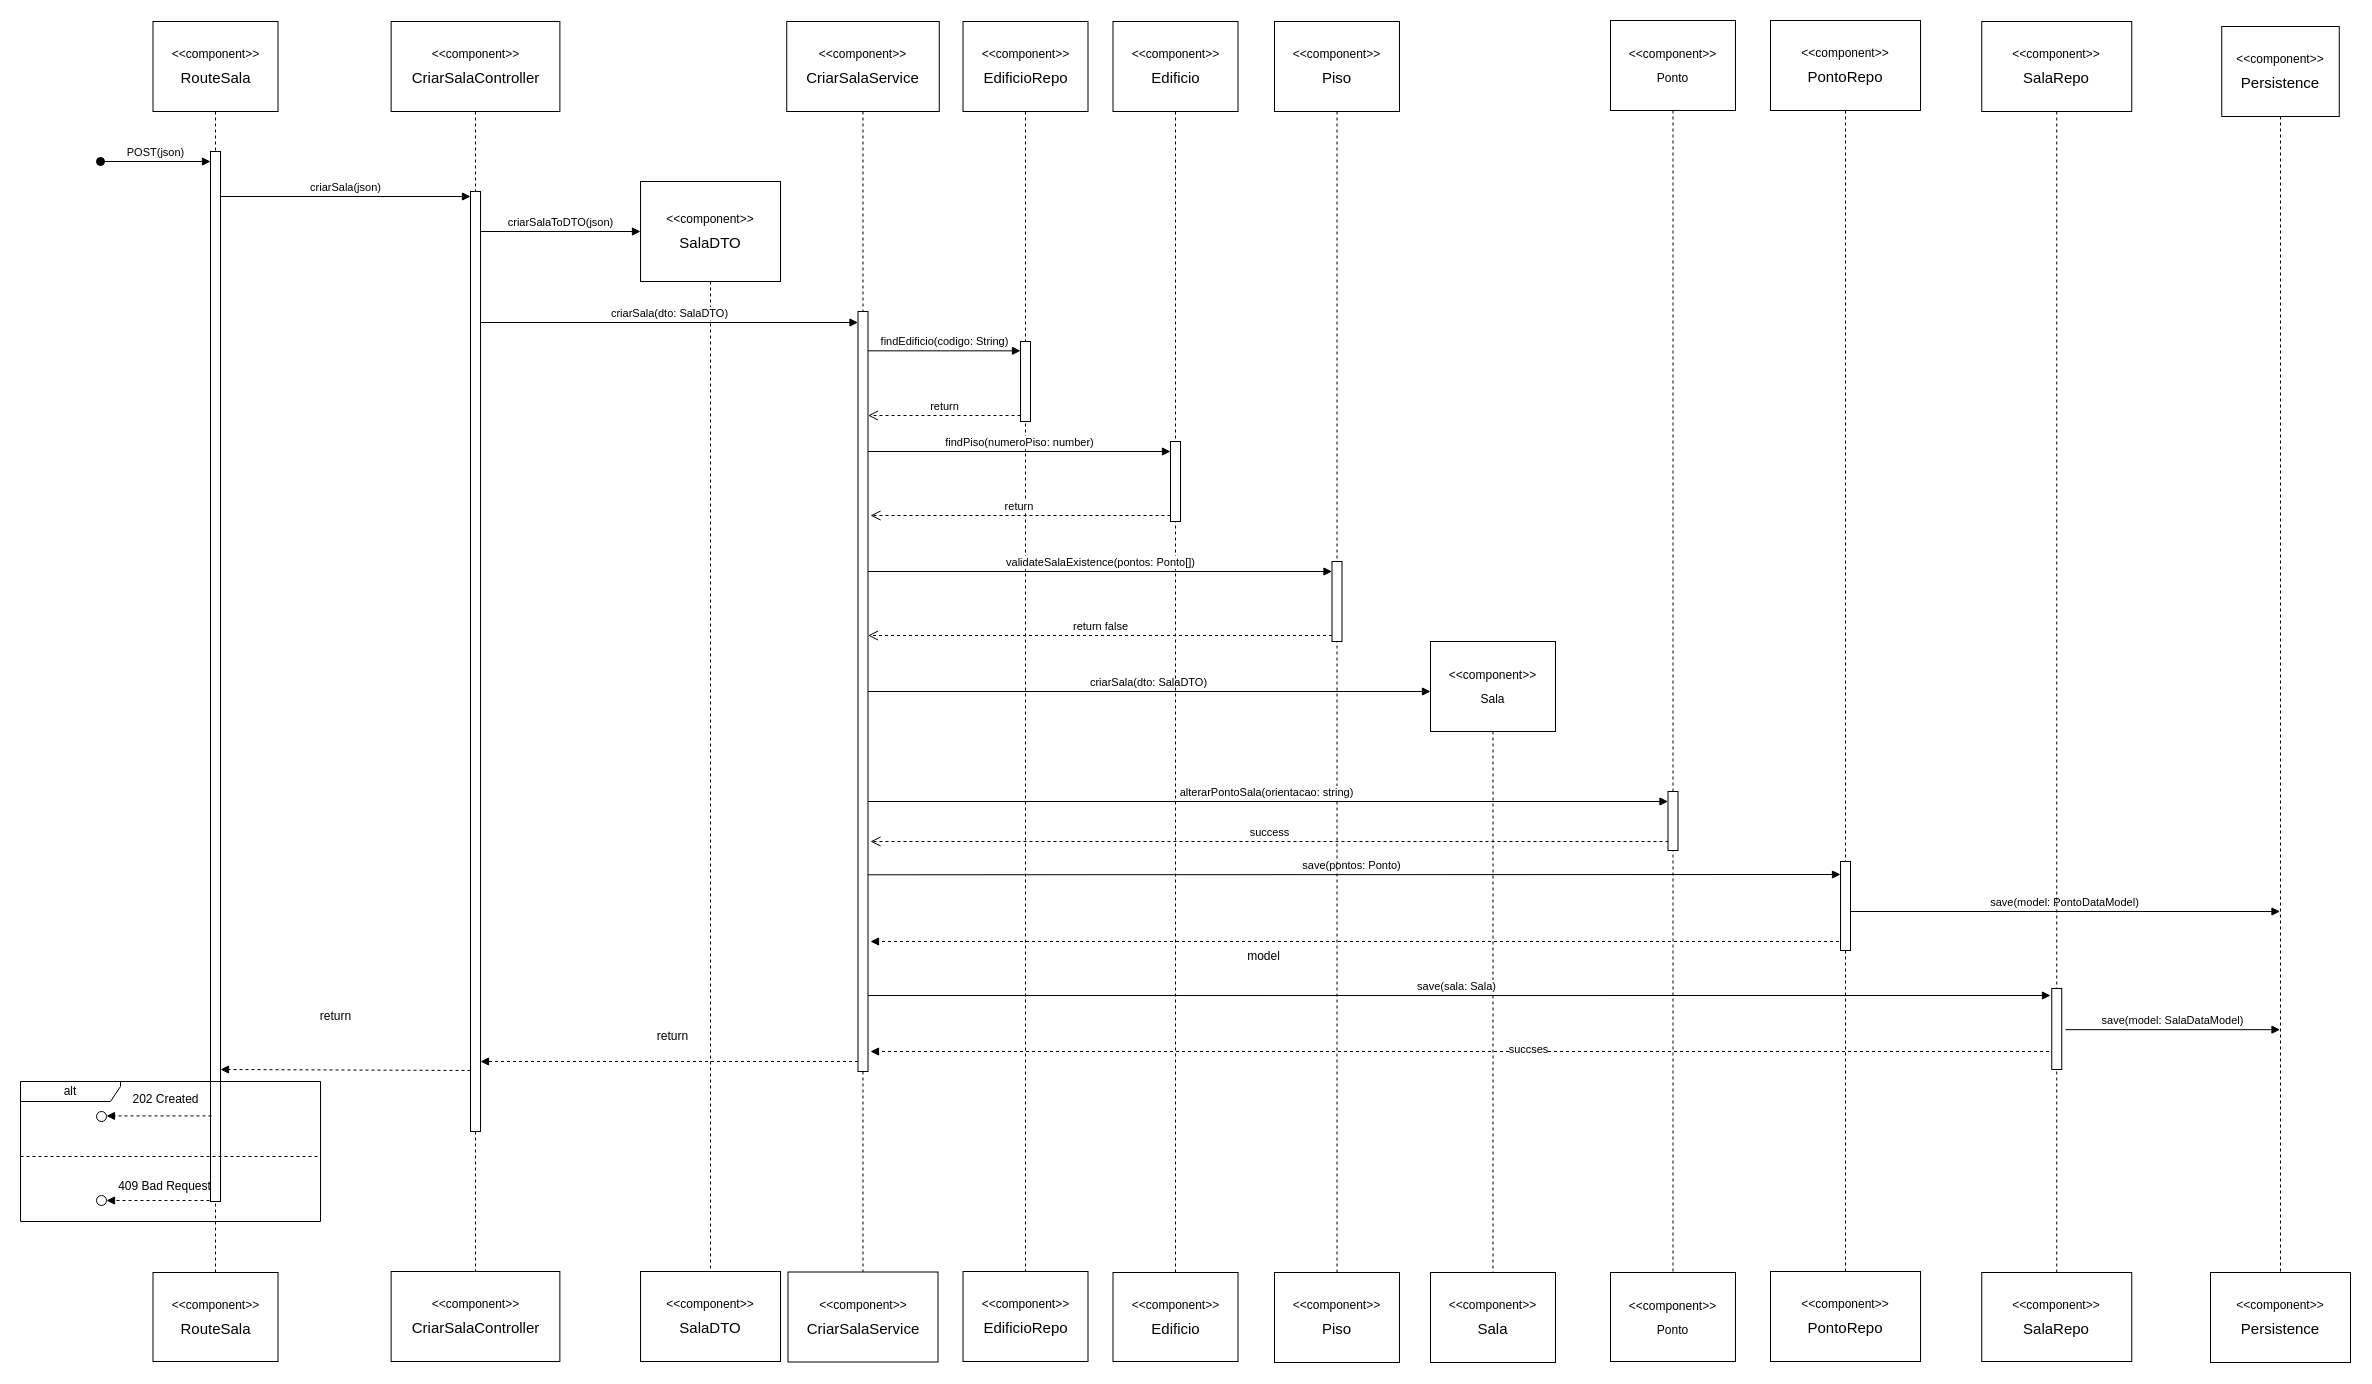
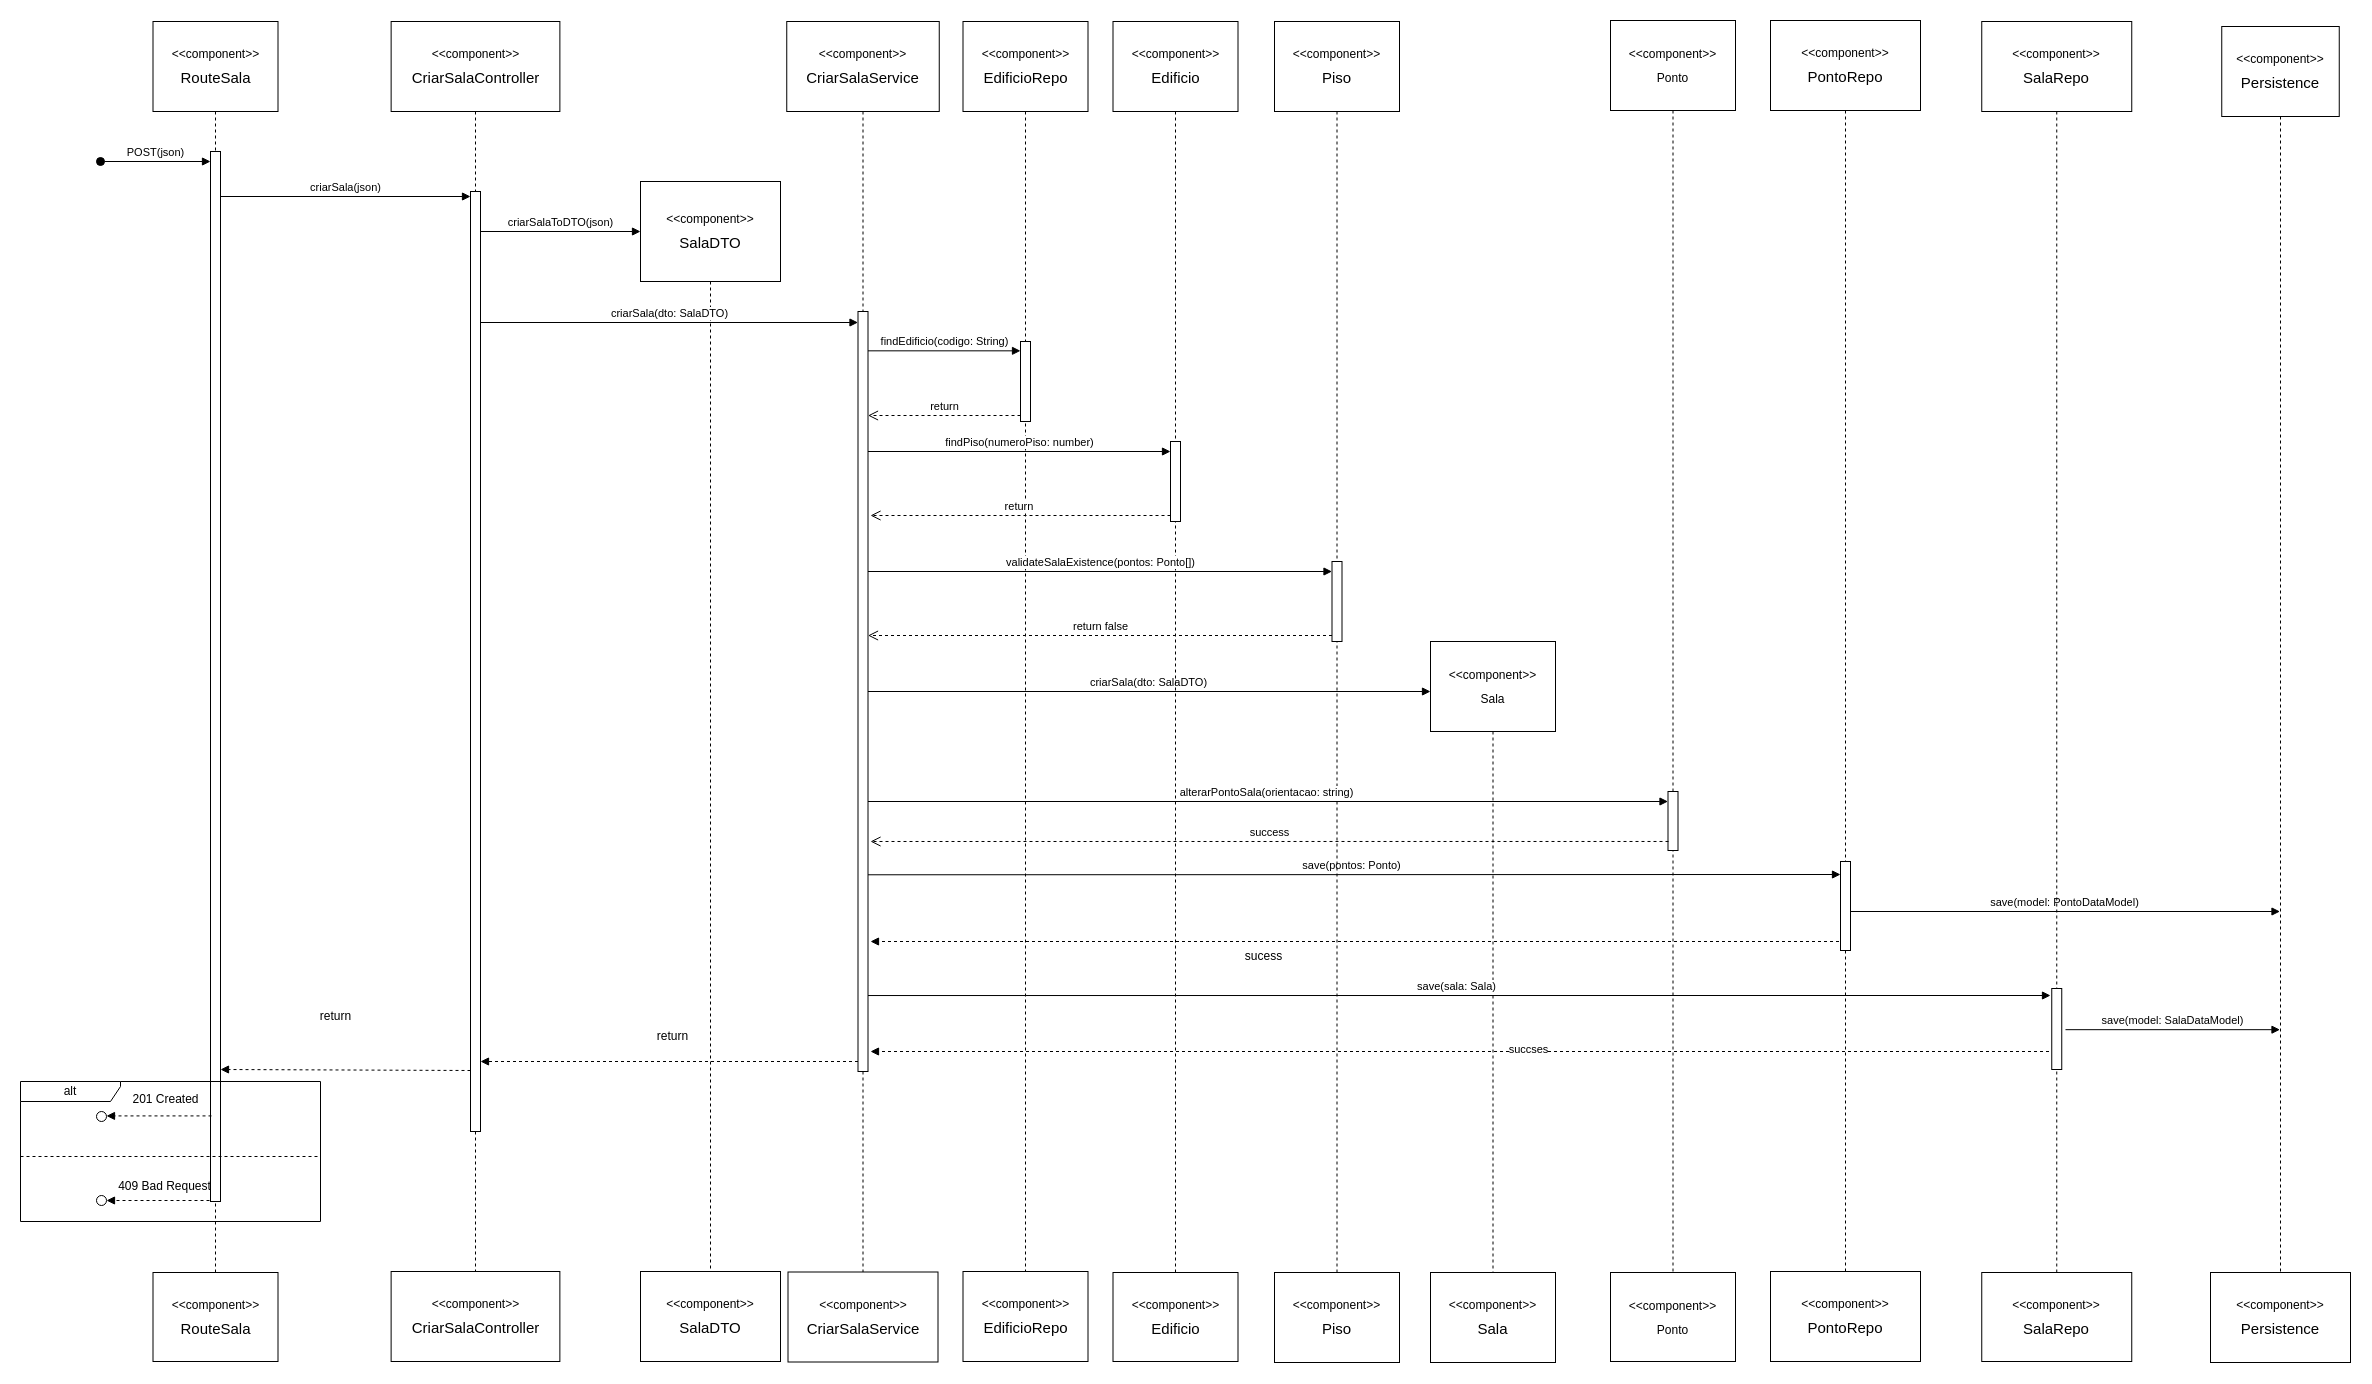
(1264, 957) -> (1264, 957)
(166, 1100) -> (166, 1100)
